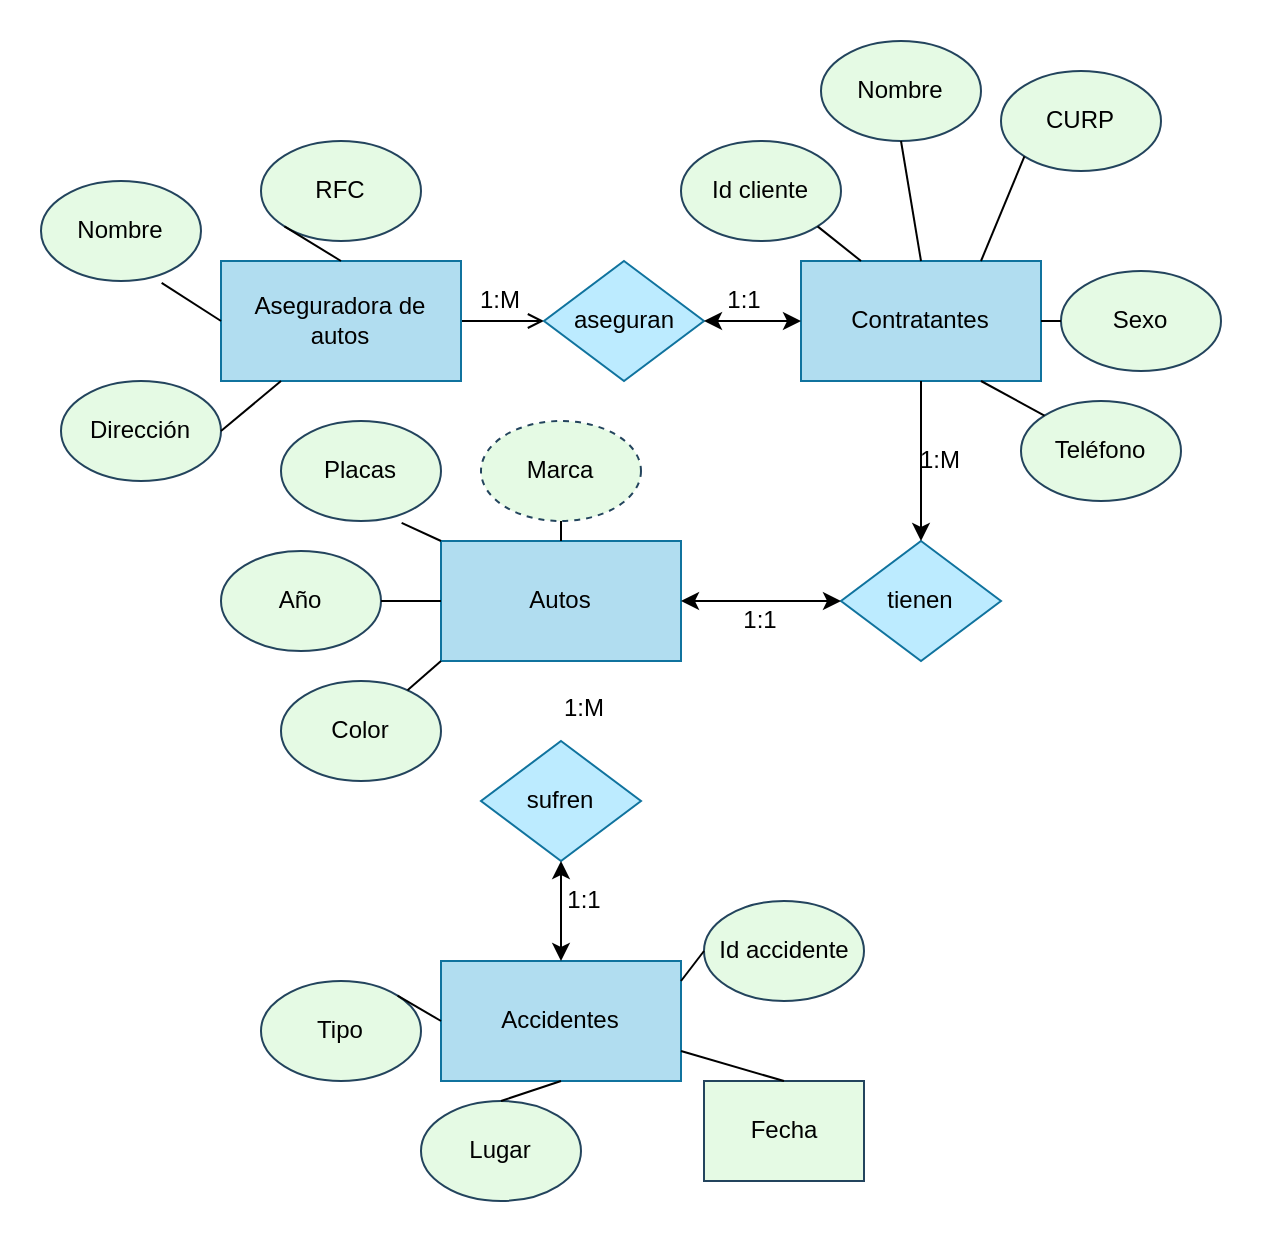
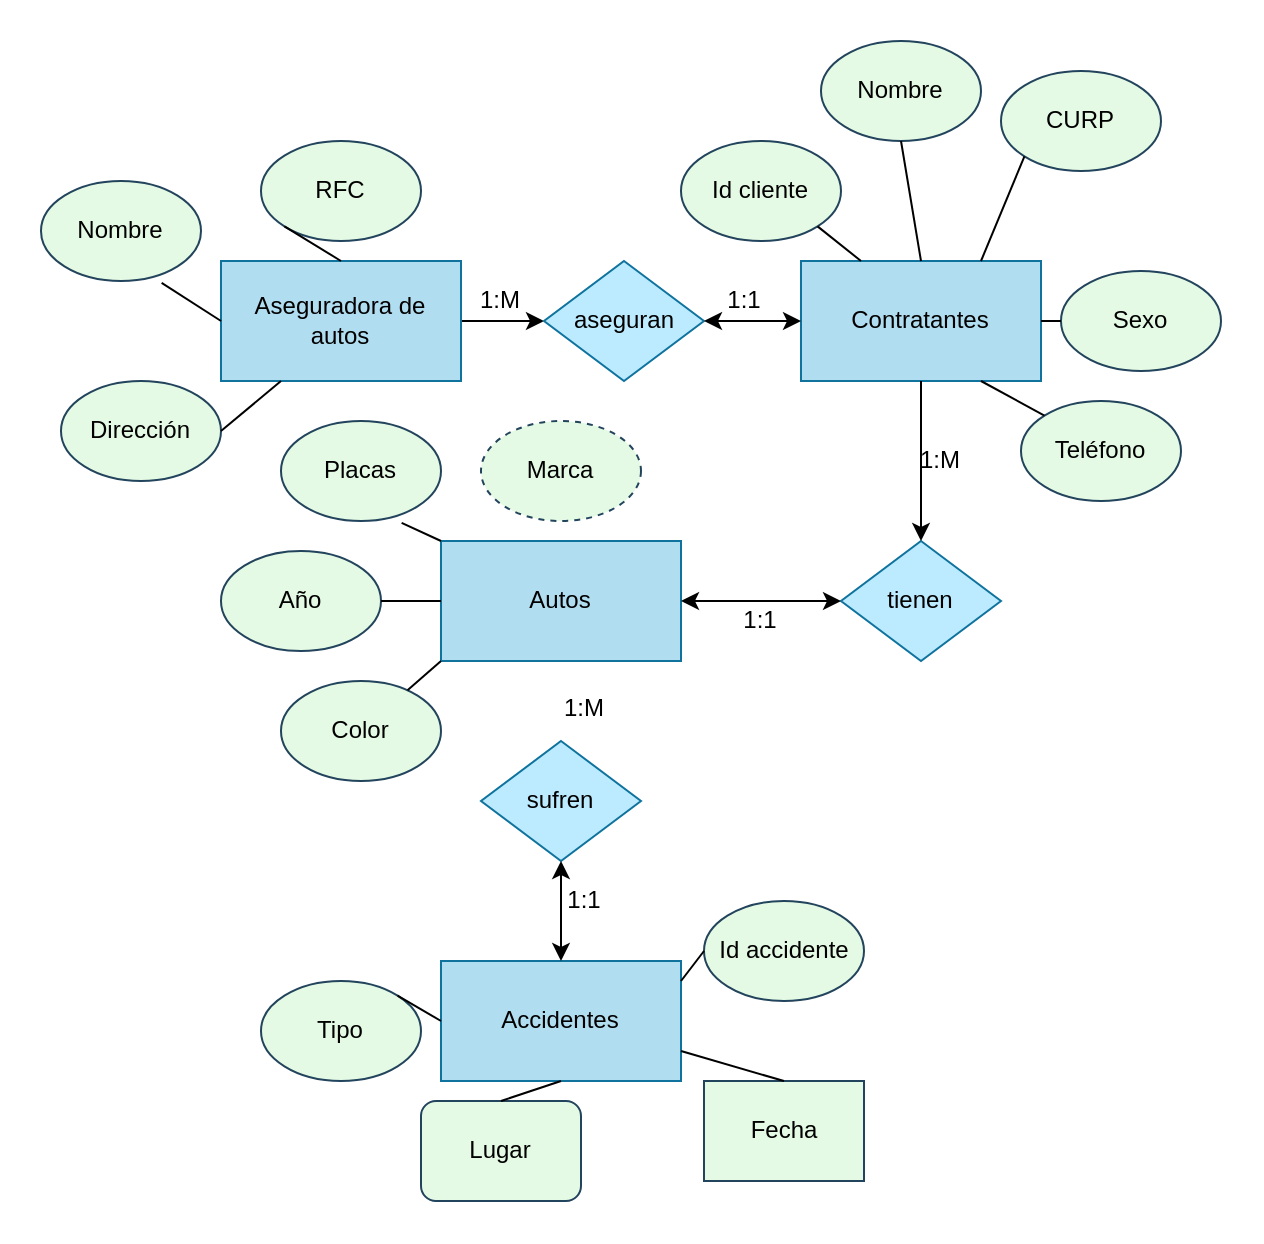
(531, 321) -> (529, 321)
(561, 531) -> none
(501, 1151) -> (501, 1151)
